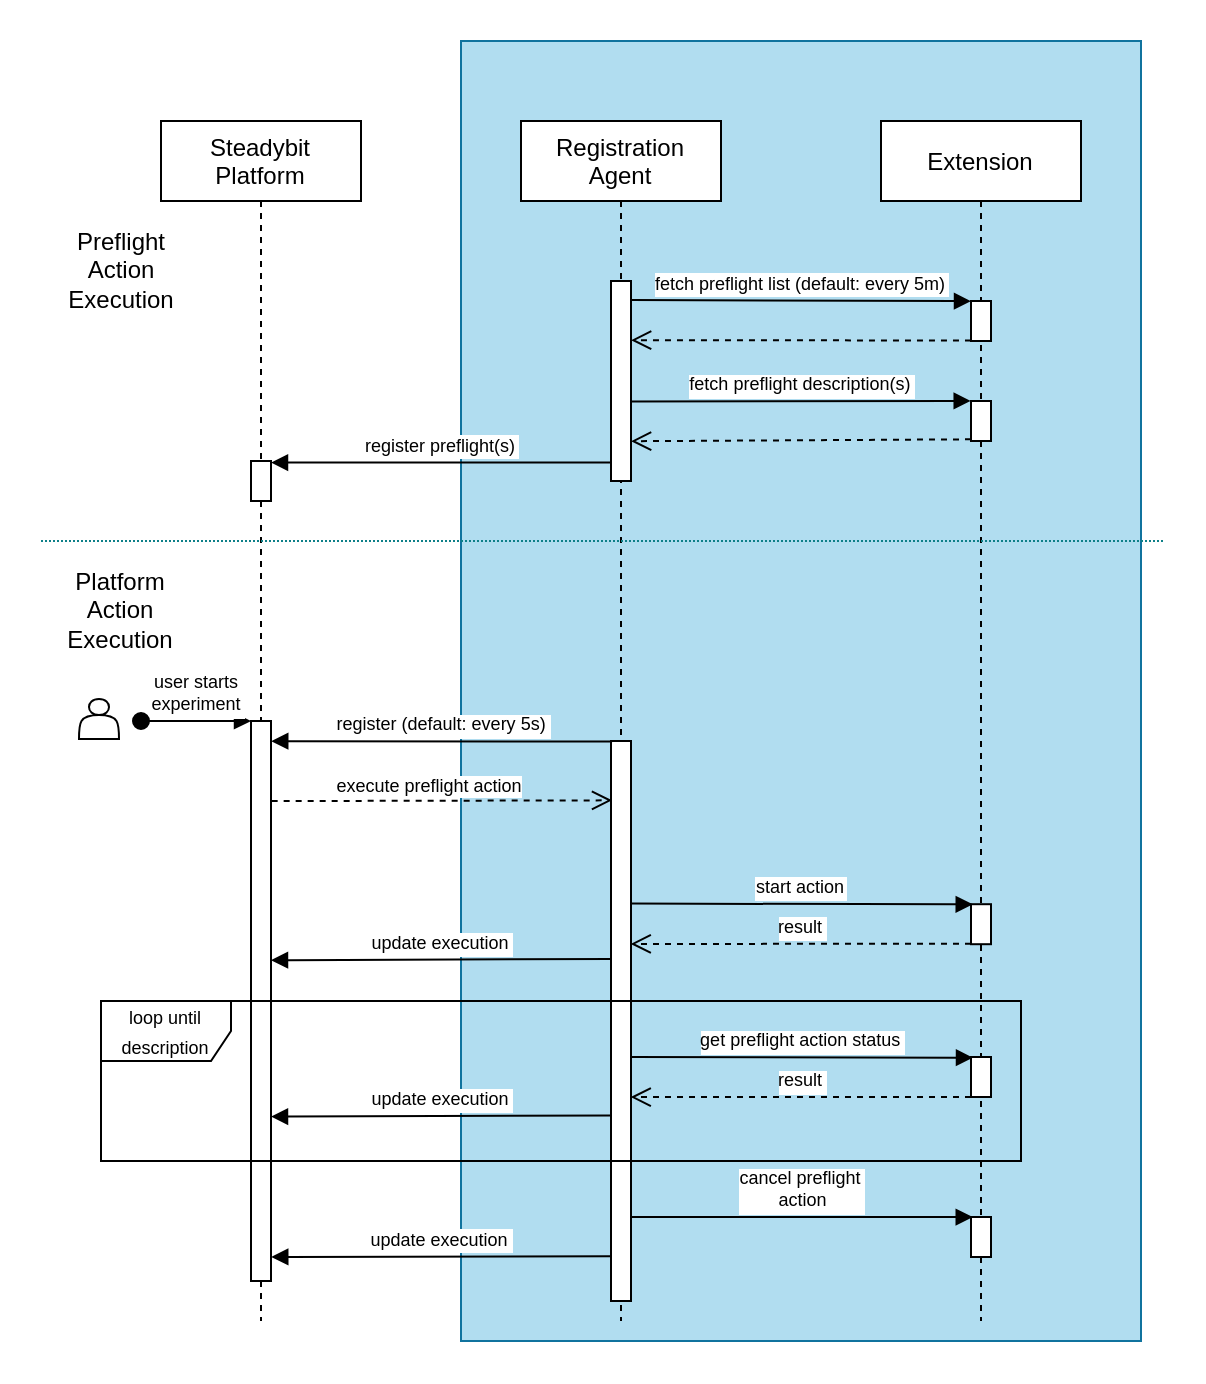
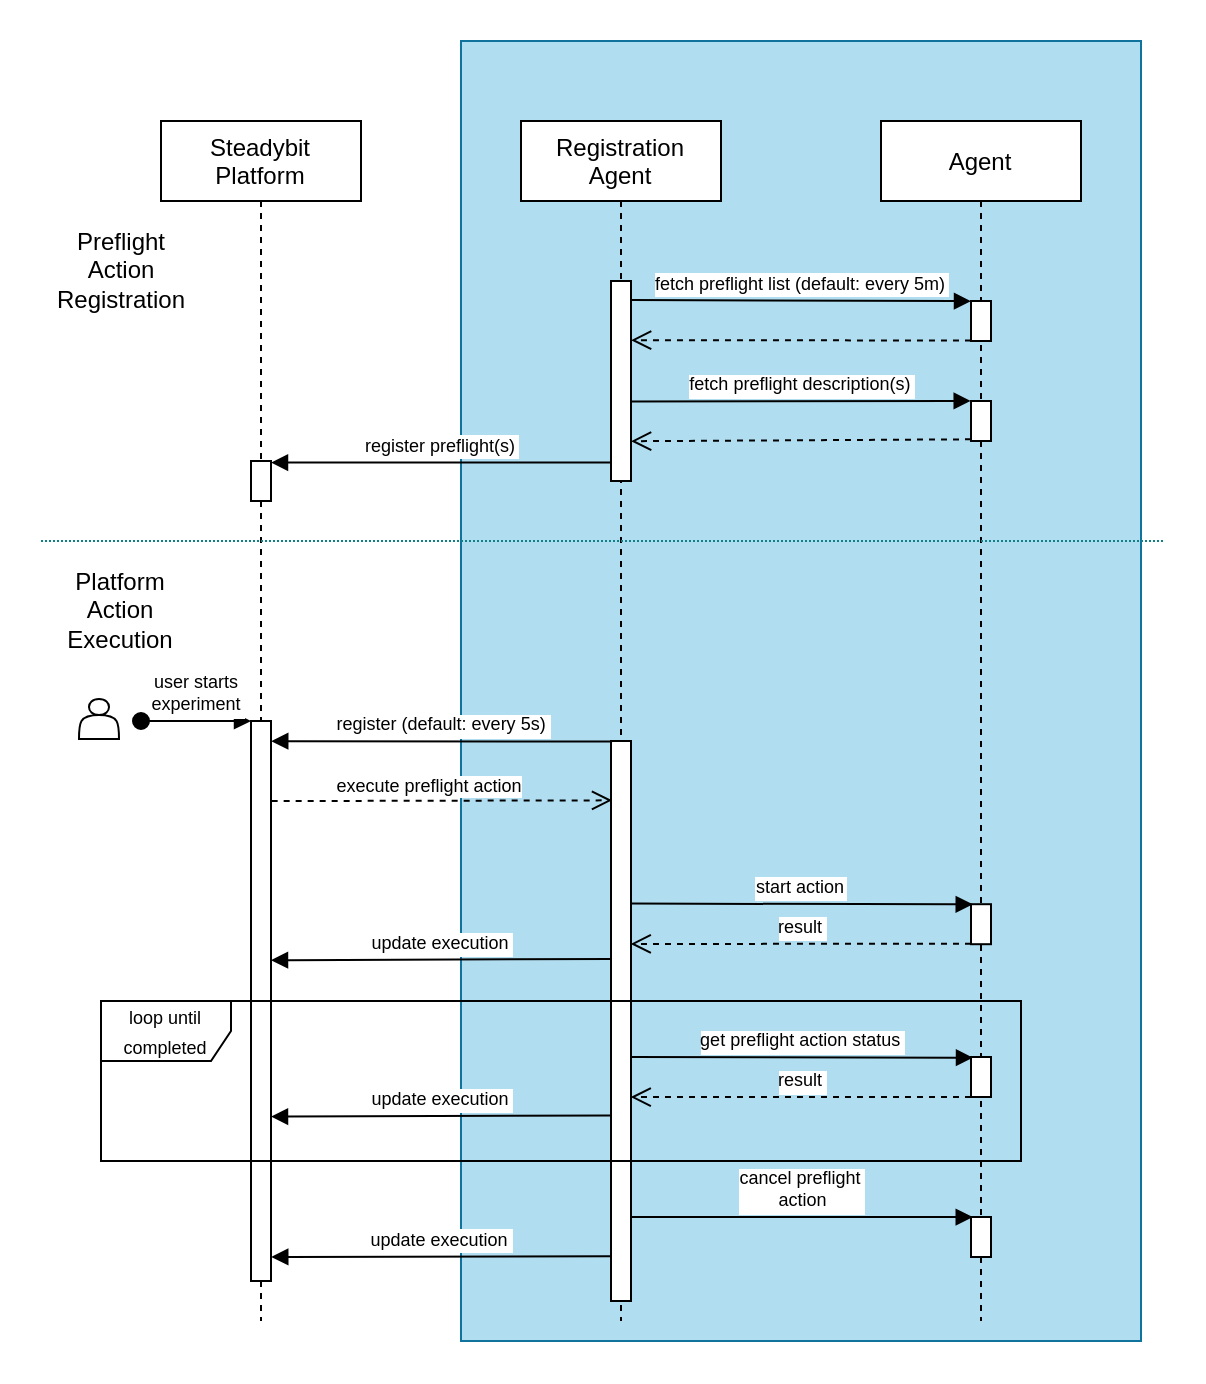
(980, 162) -> (980, 162)
(122, 271) -> (122, 271)
(166, 1031) -> (166, 1031)
